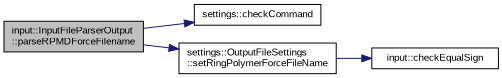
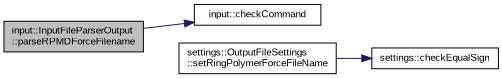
(258, 15) -> (258, 15)
(156, 46) -> none
(435, 58) -> (435, 58)
